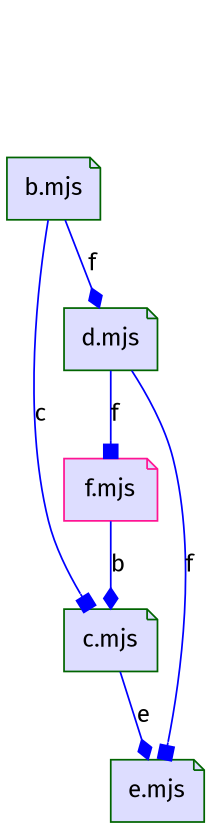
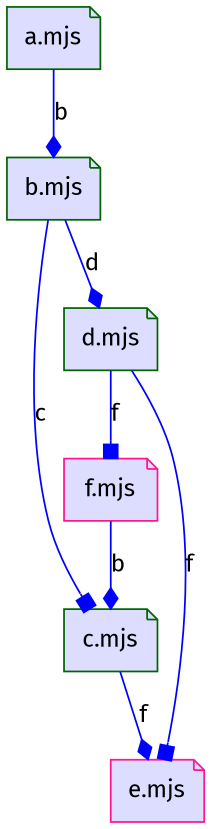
none -> (54, 38)
(93, 264) -> (93, 264)
(144, 716) -> (144, 716)
(157, 791) -> (157, 791)
